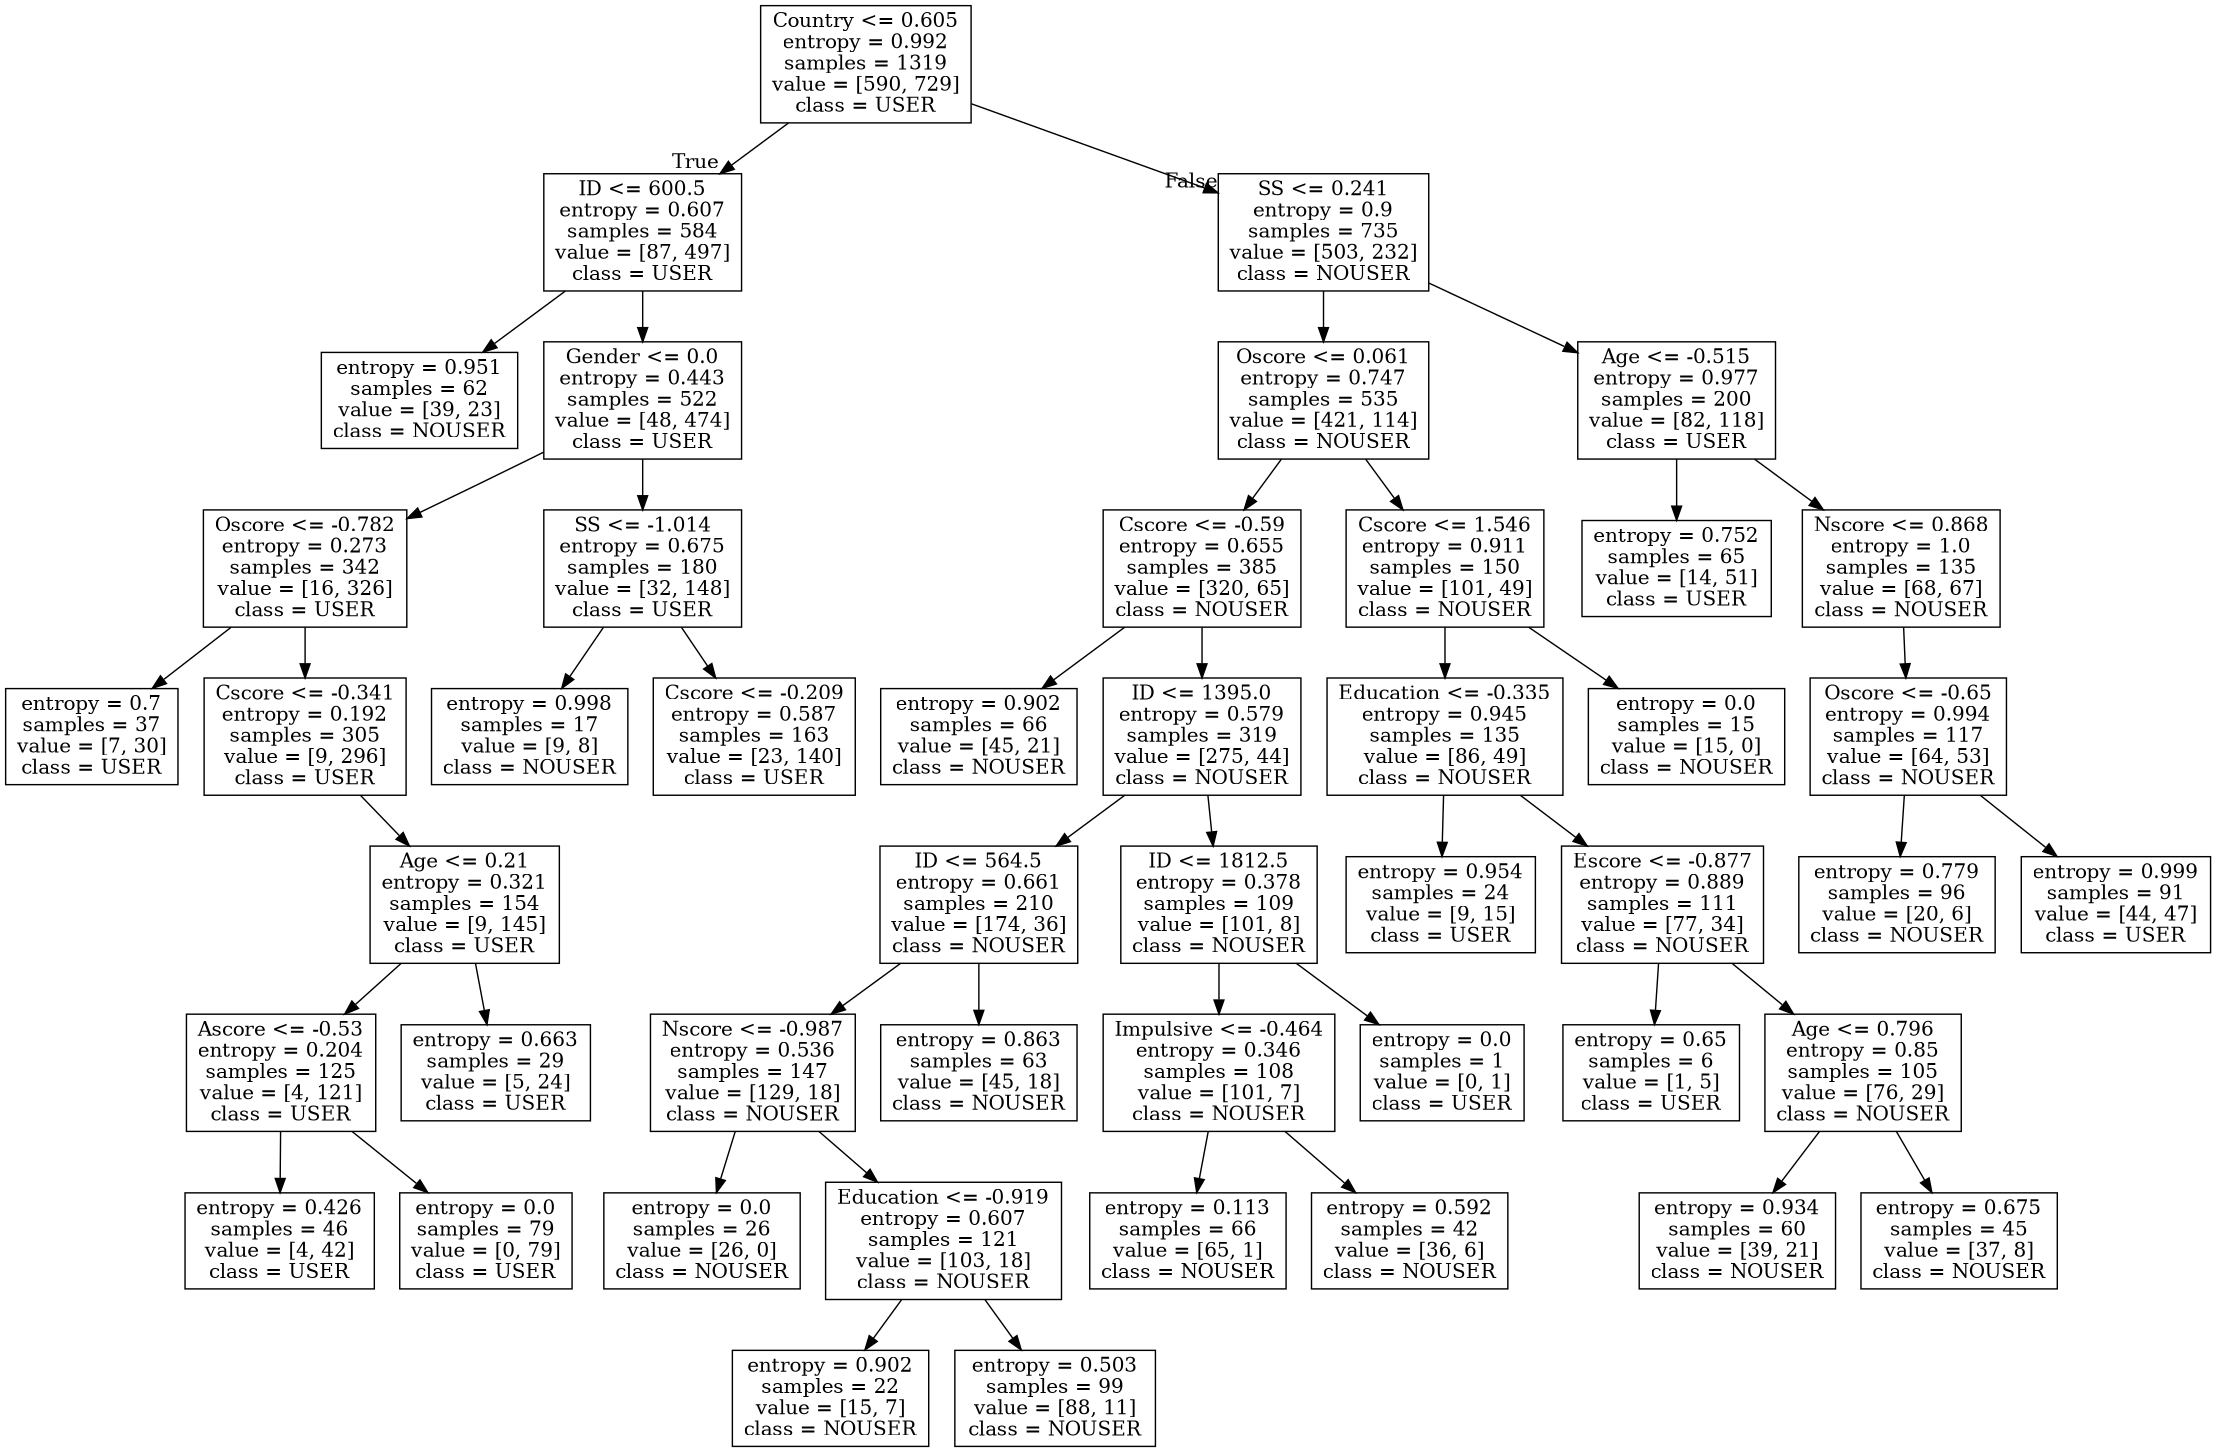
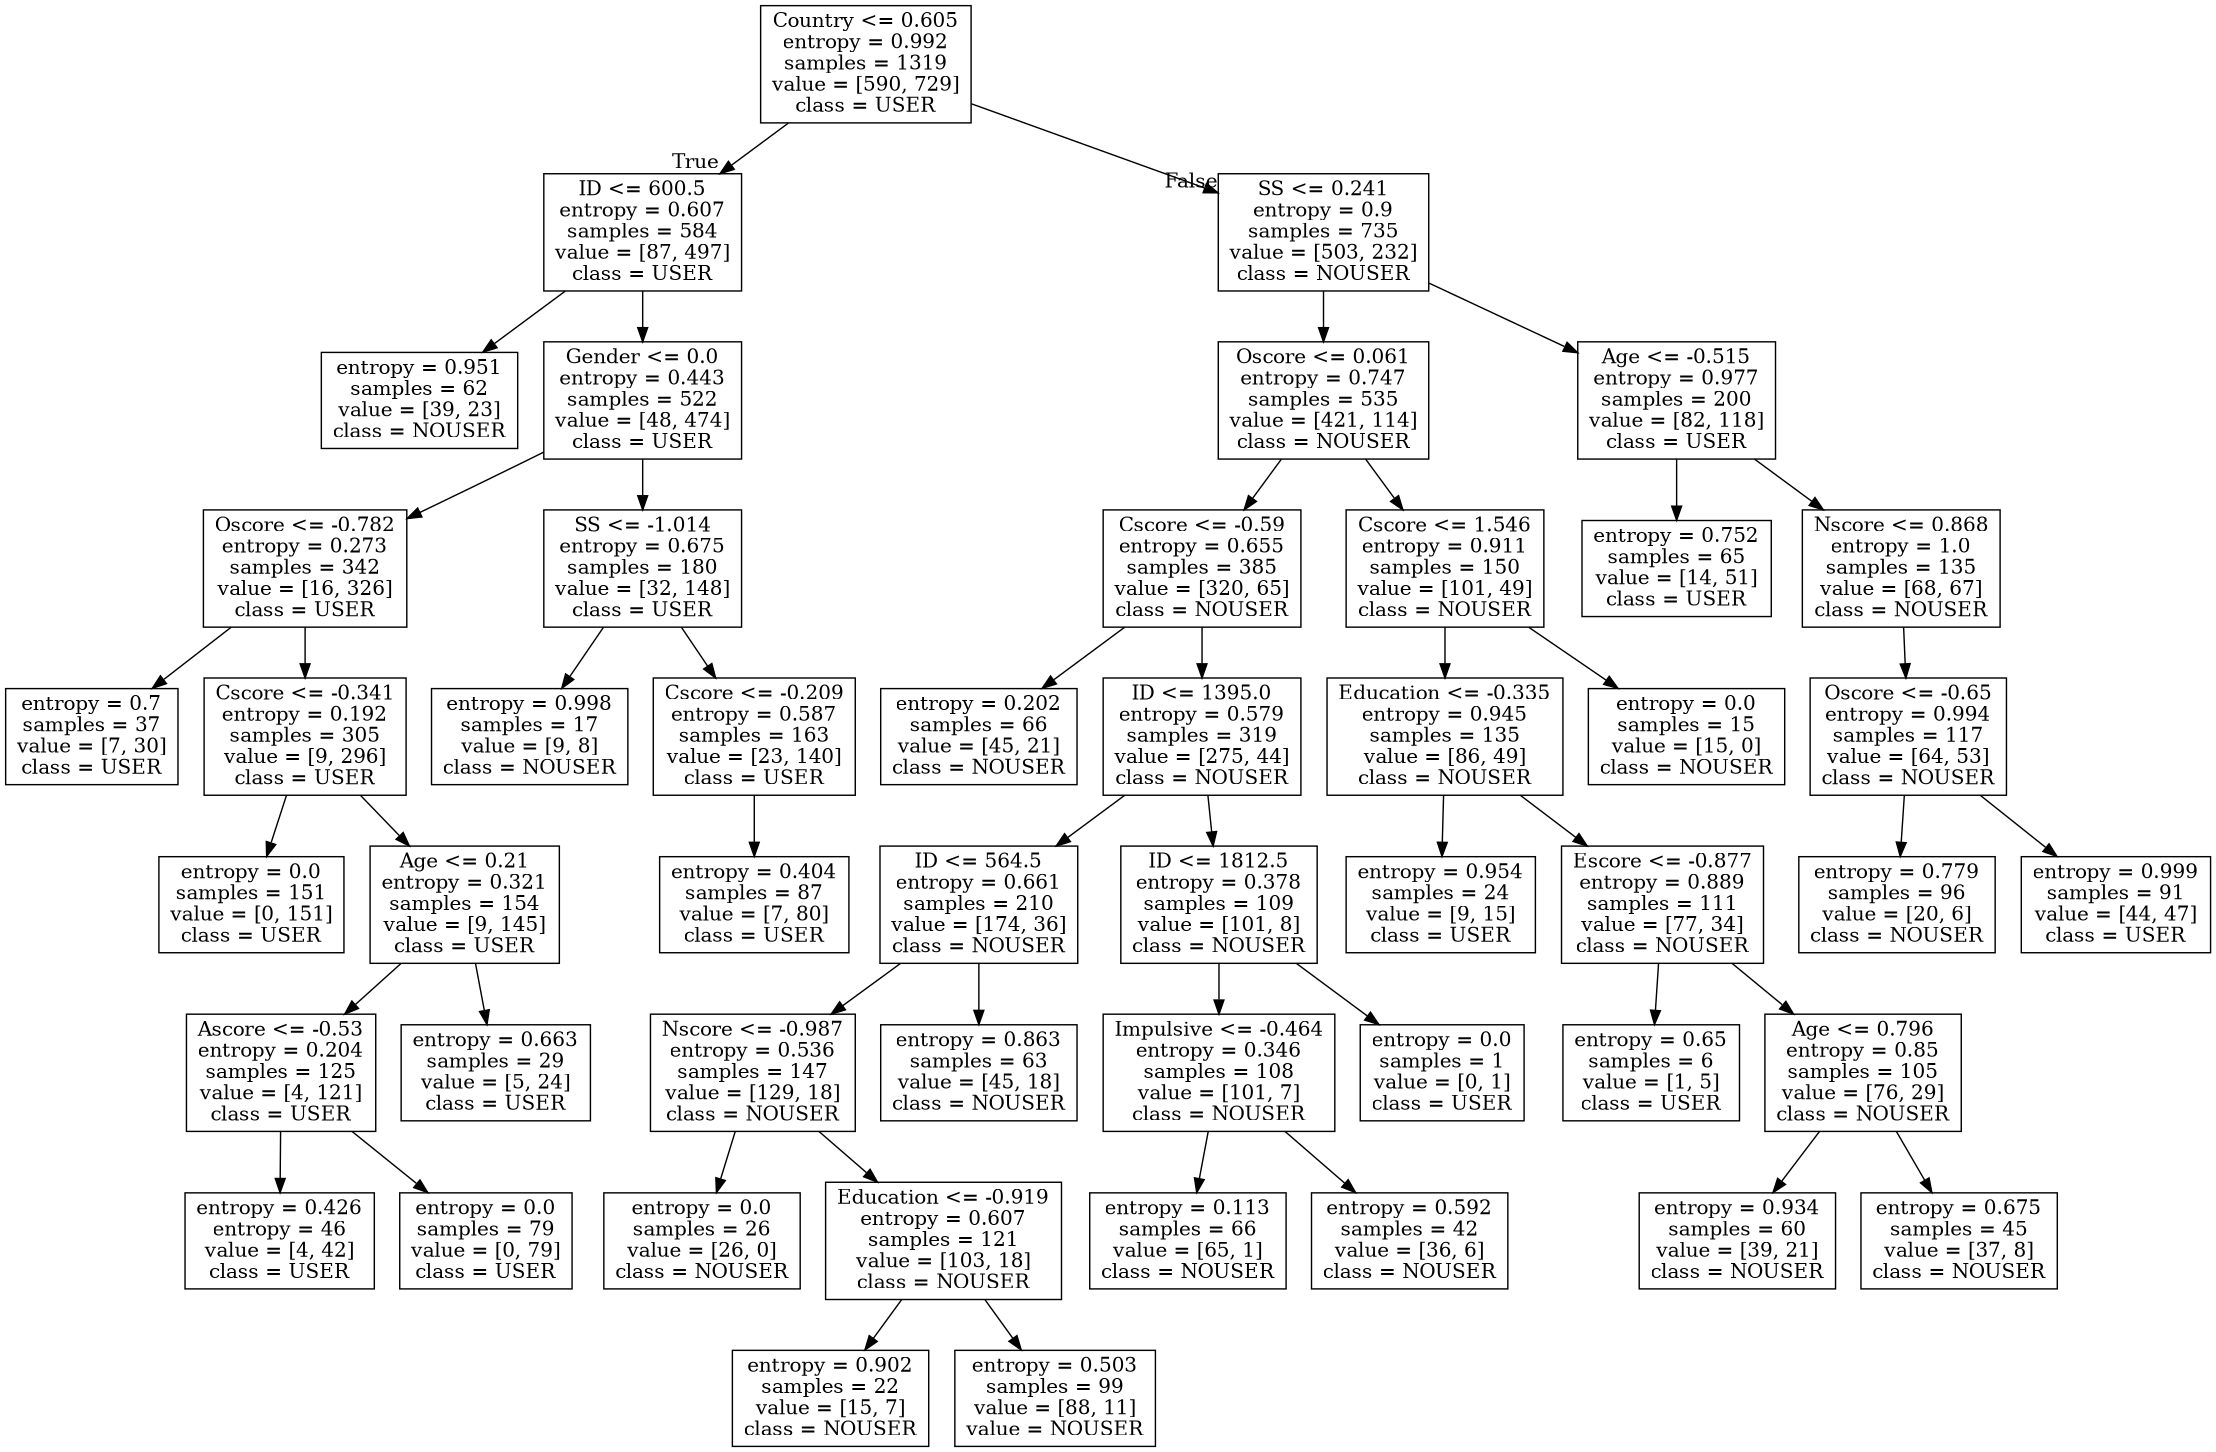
(979, 737) -> (979, 737)
none -> (251, 905)
none -> (754, 905)
(280, 1241) -> (280, 1241)
(1055, 1398) -> (1055, 1398)
